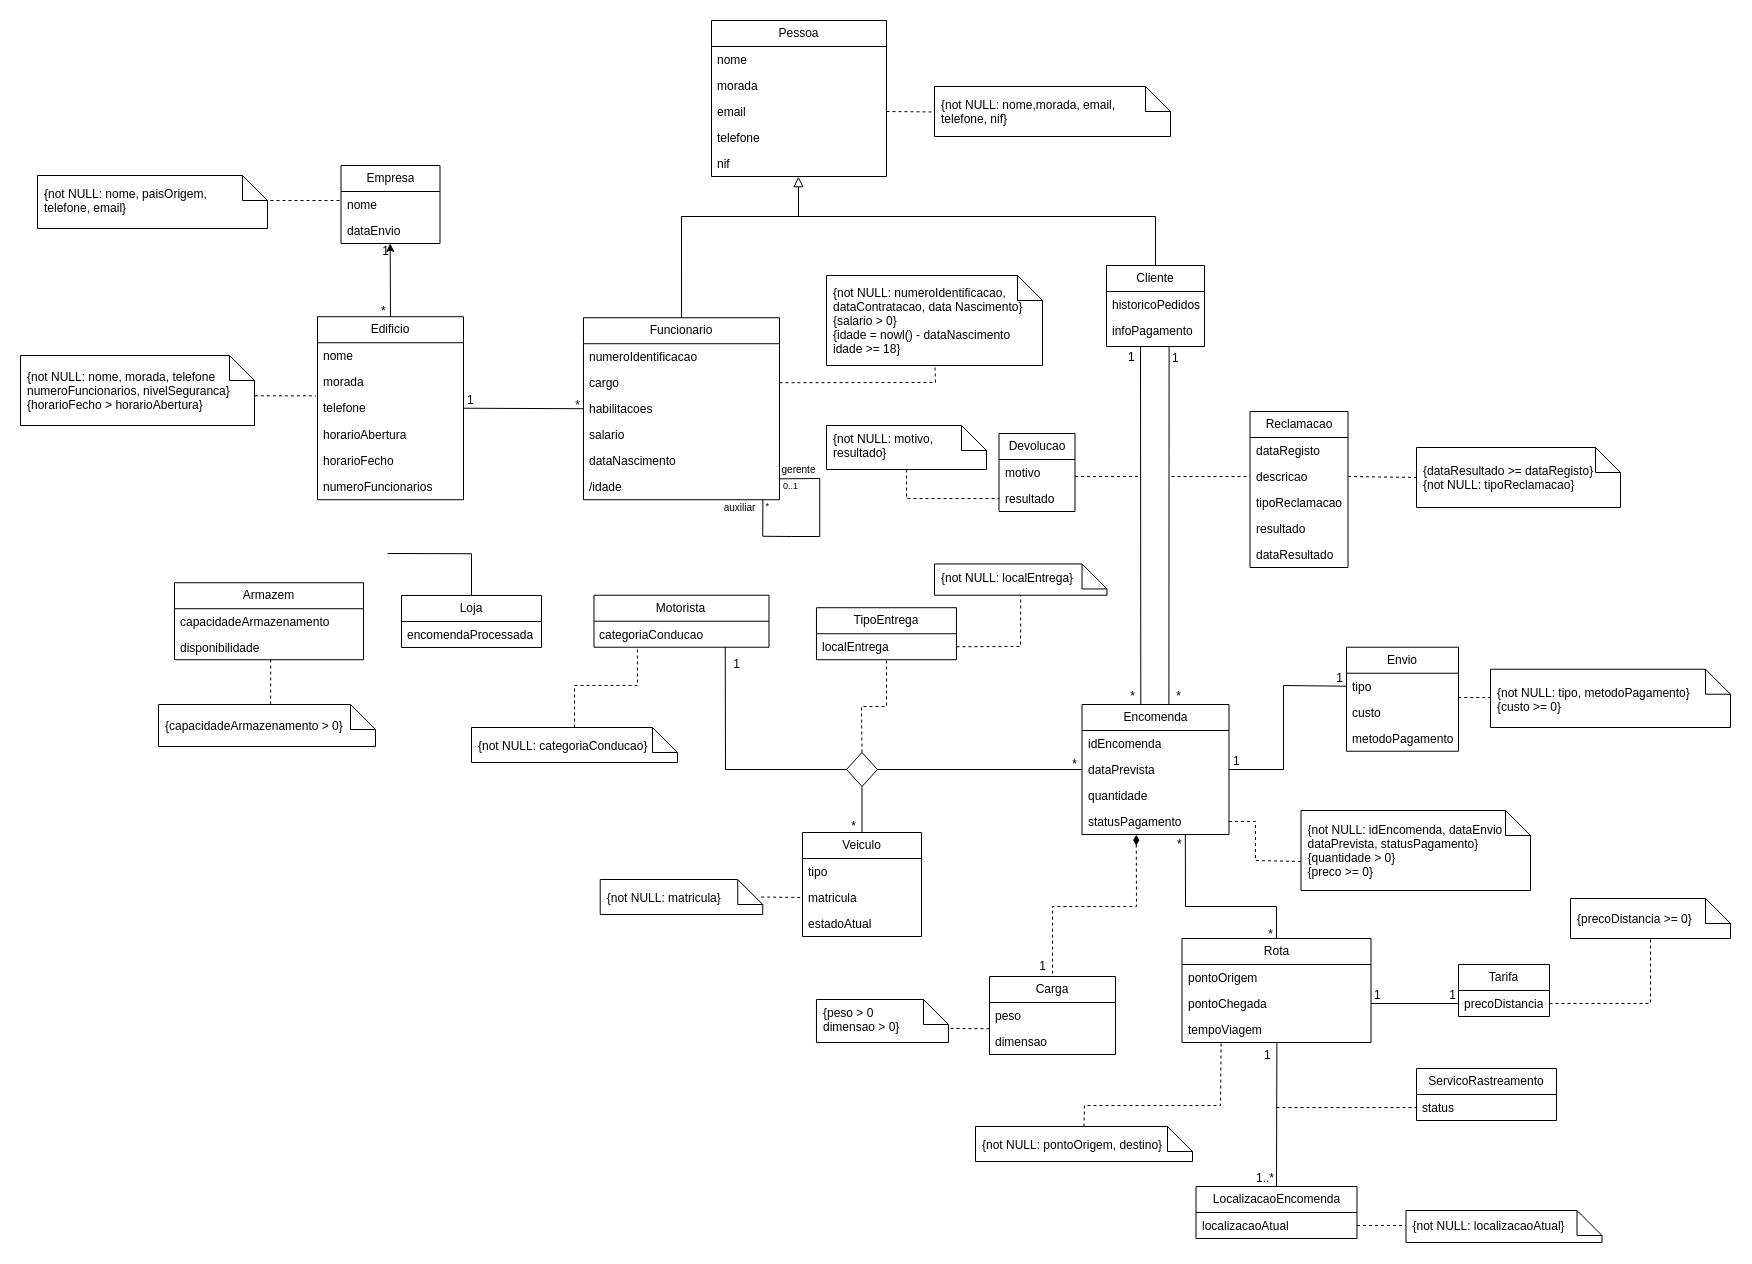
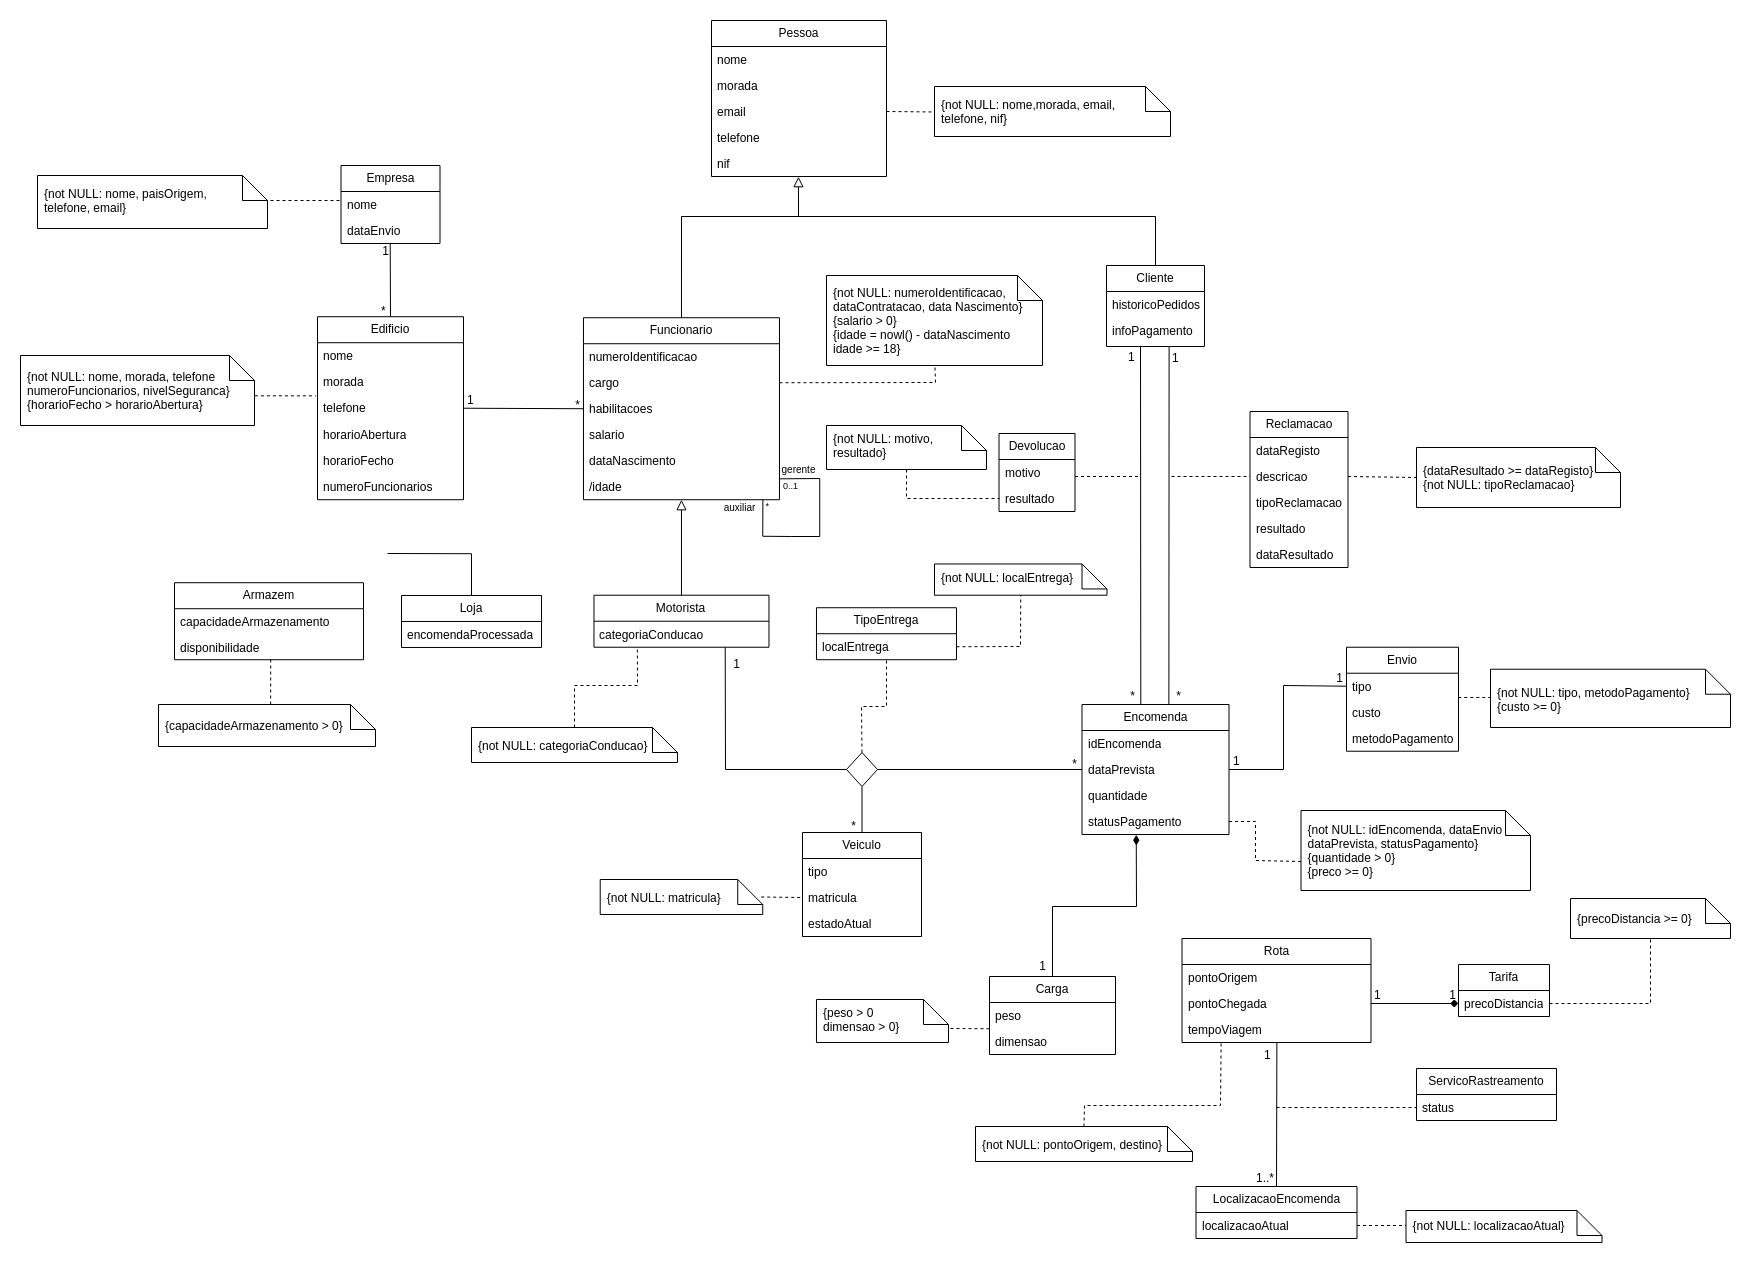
(390, 251) -> (390, 248)
none -> (681, 552)
(1091, 907) -> (1091, 907)
(1211, 907) -> none
(1453, 1004) -> (1450, 1004)
